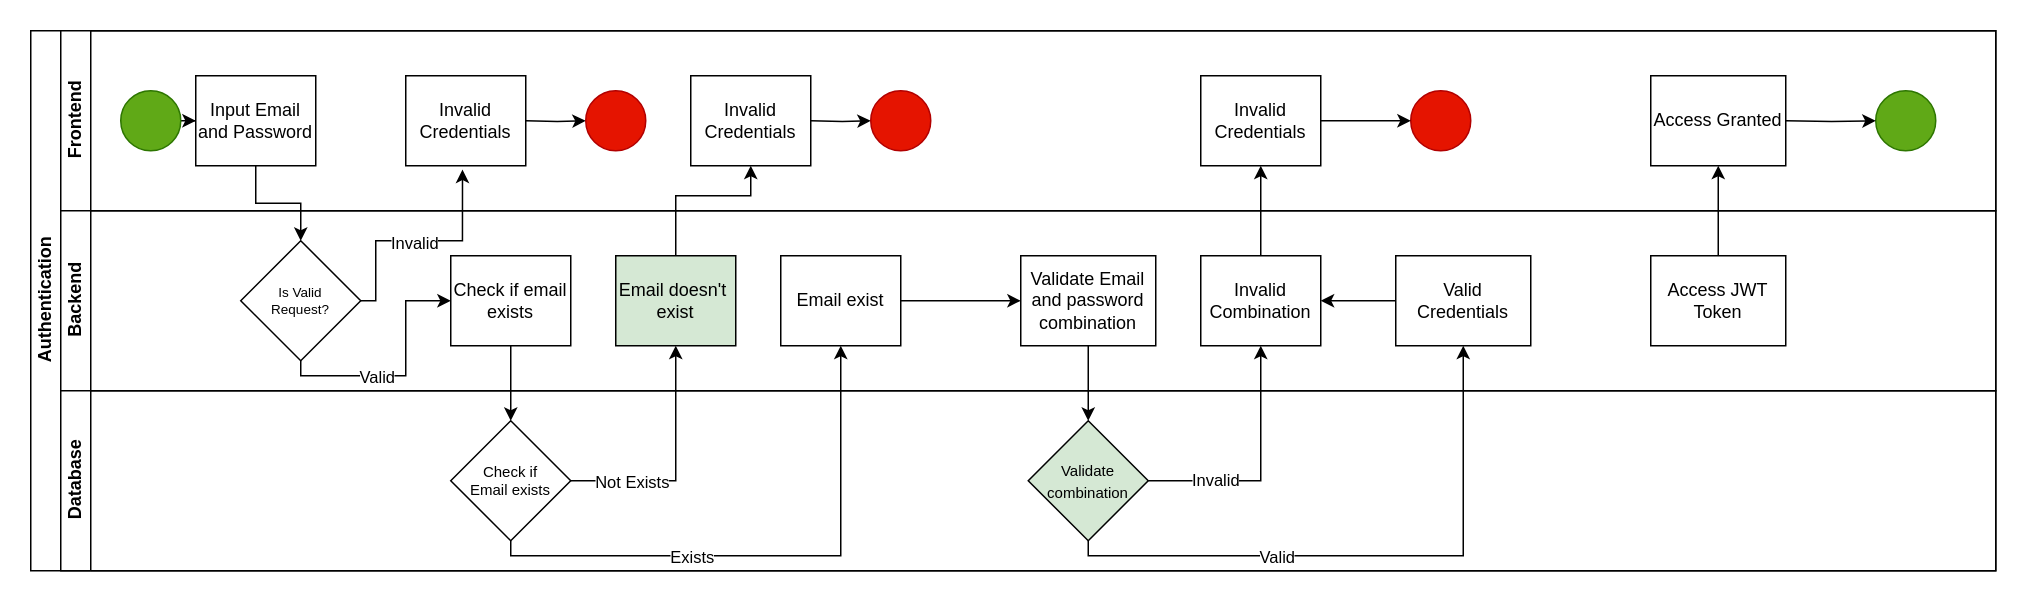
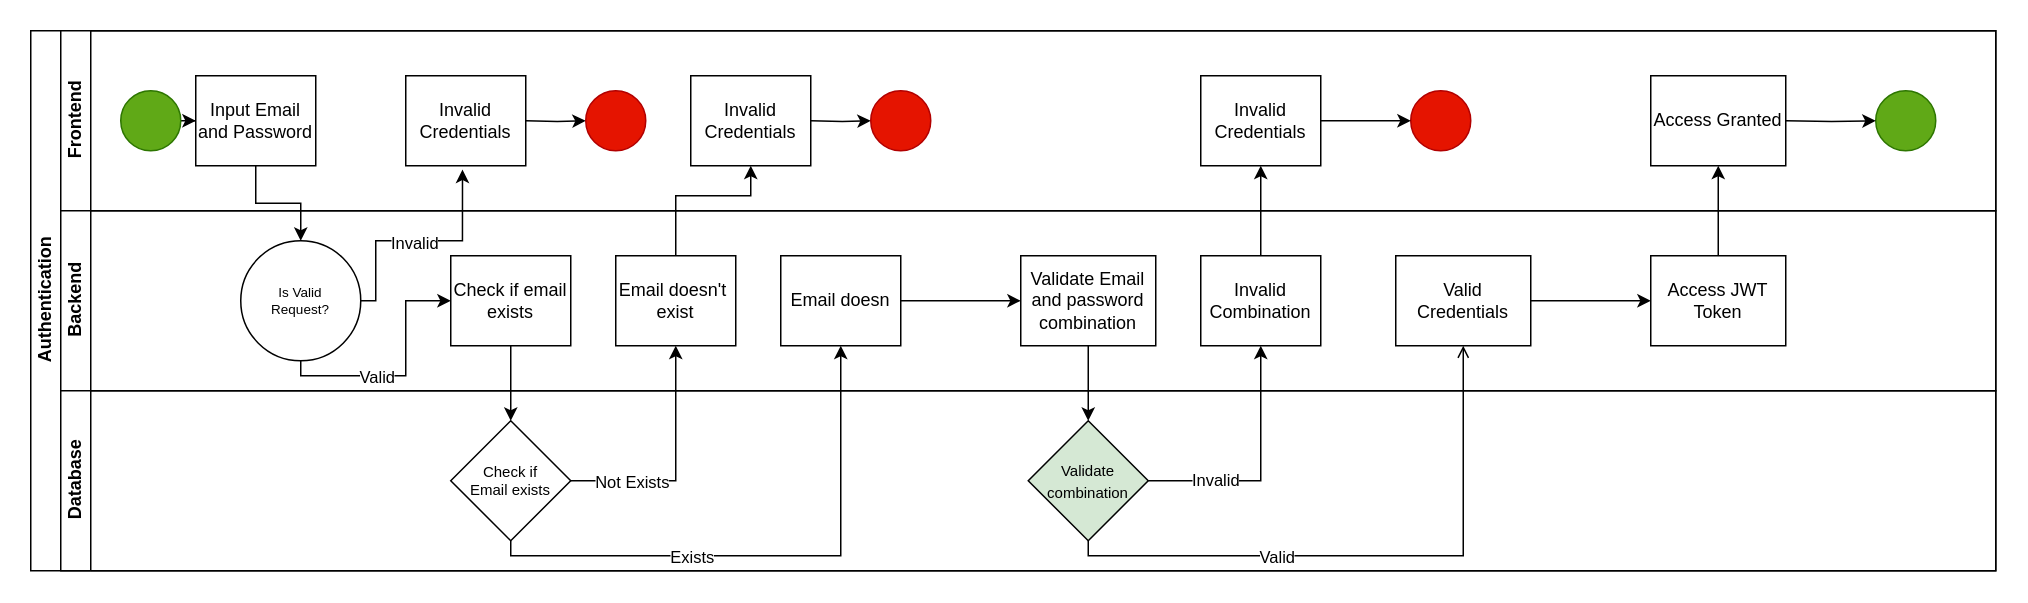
(301, 301) -> (301, 301)
(676, 301) -> (676, 301)
(841, 301) -> (841, 301)
(1364, 301) -> (1586, 301)
(1463, 357) -> (1463, 354)
